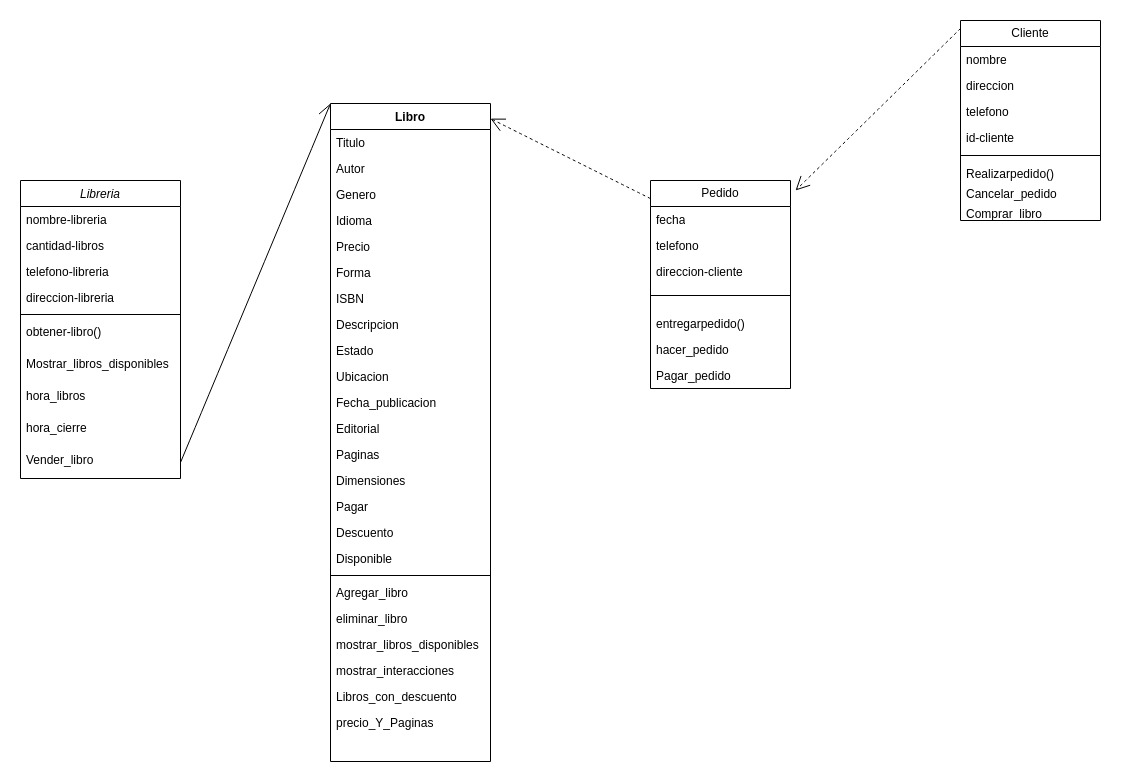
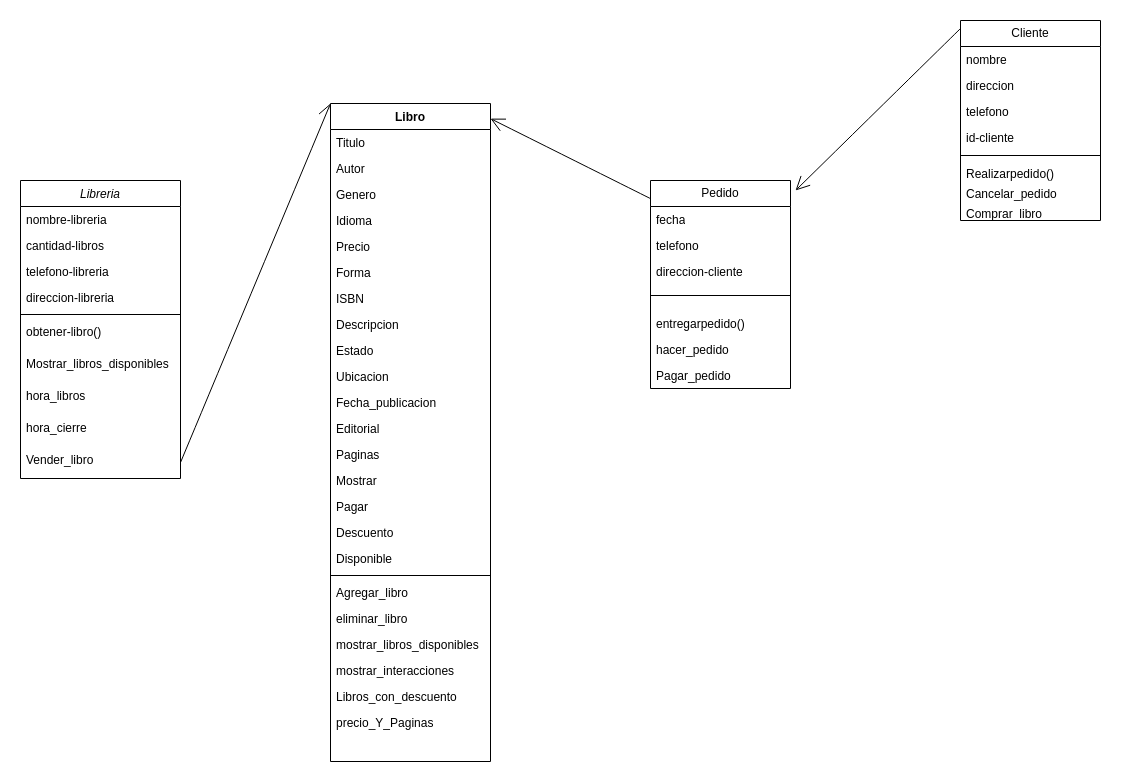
(878, 110) -> (878, 110)
(569, 158) -> (569, 158)
(370, 482) -> (360, 482)
